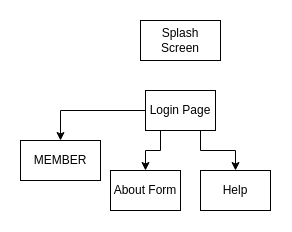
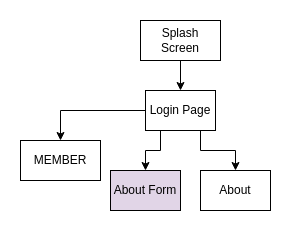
none -> (181, 80)
(146, 191) -> (146, 191)
(236, 191) -> (236, 191)
